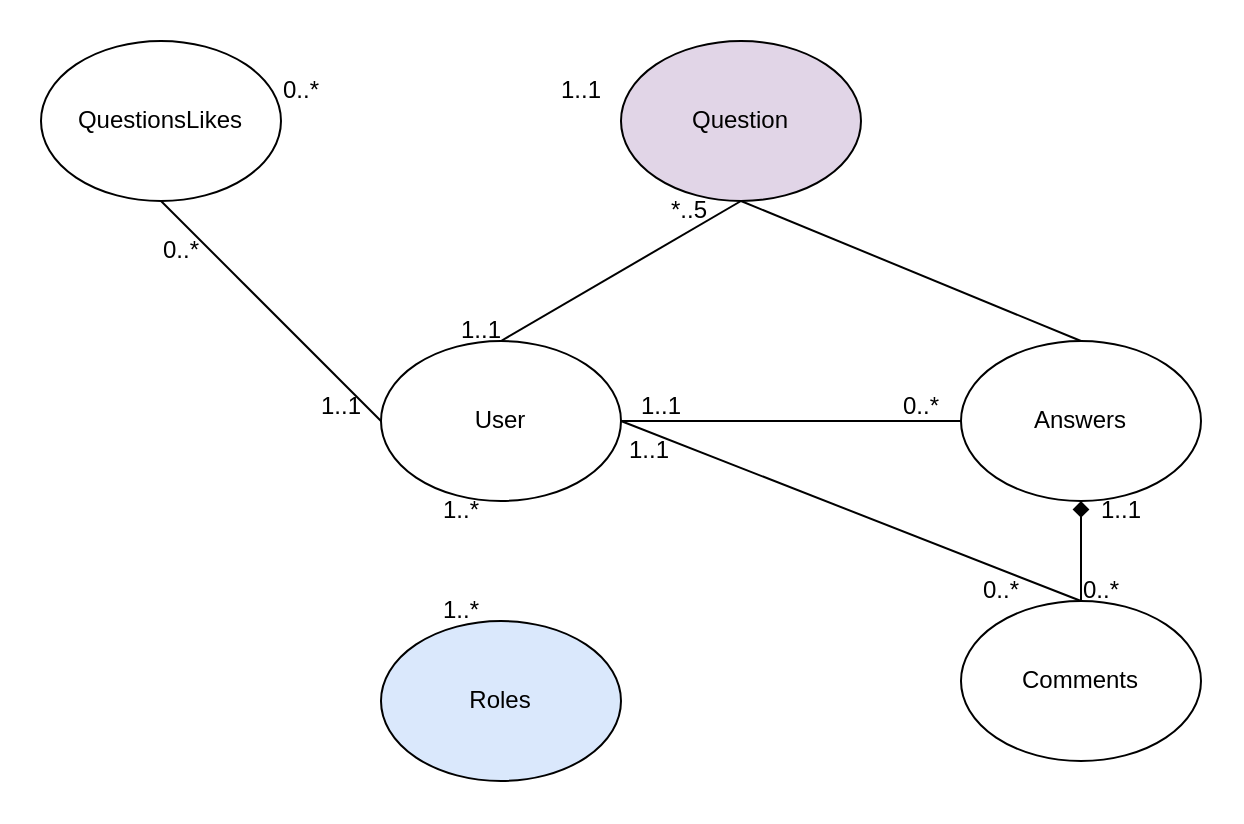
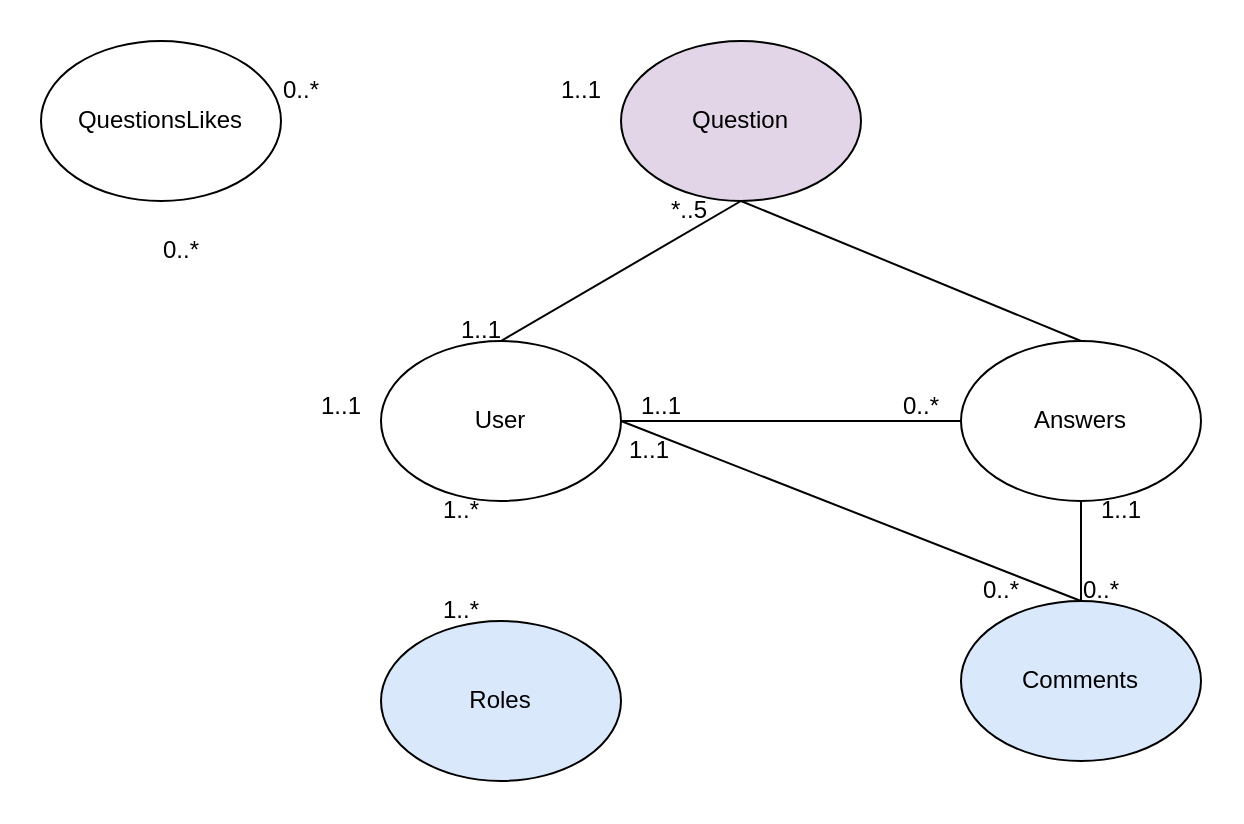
(271, 311) -> none
(1081, 517) -> (1081, 509)
(1081, 681) -> (1081, 681)
